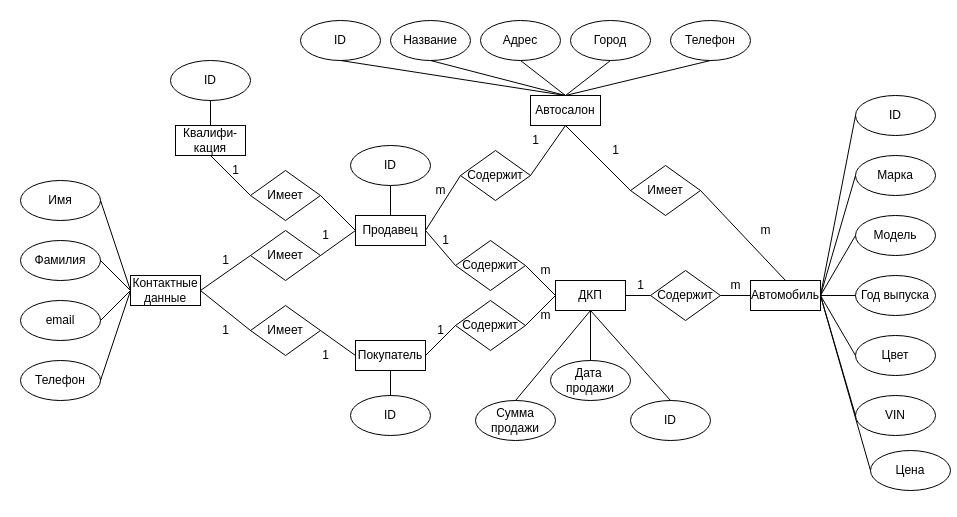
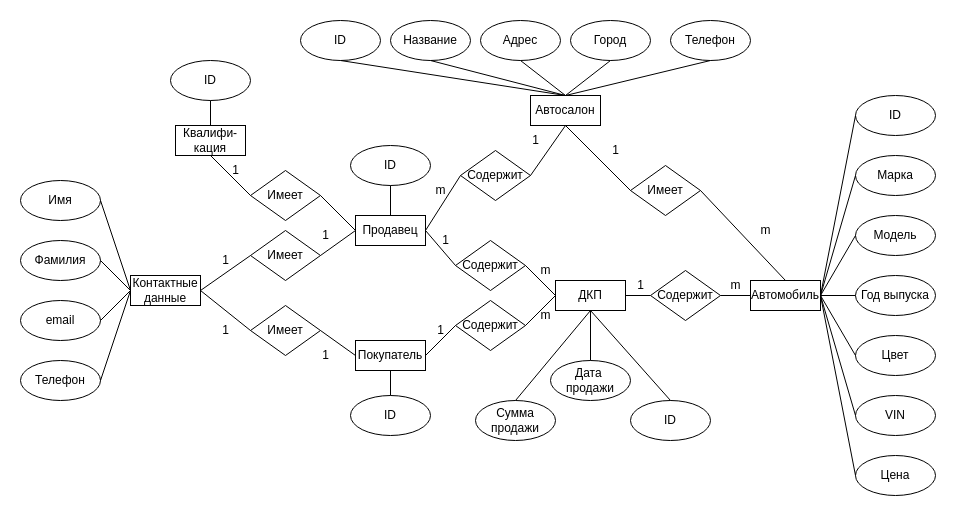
(911, 471) -> (896, 476)
